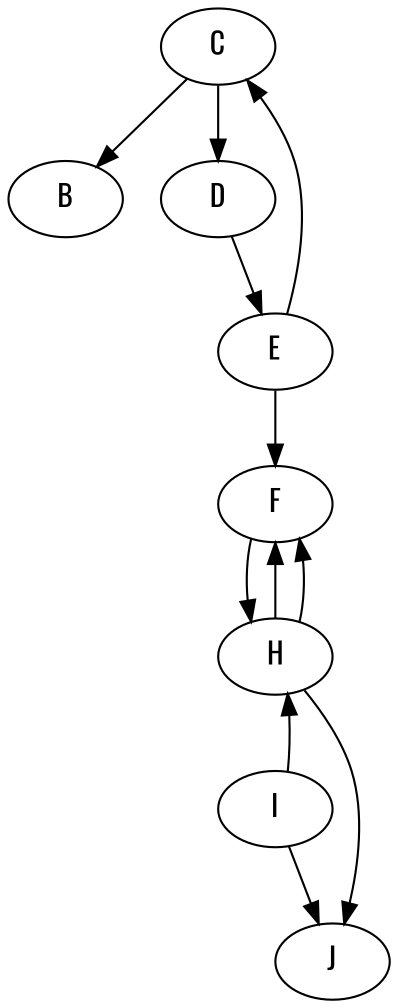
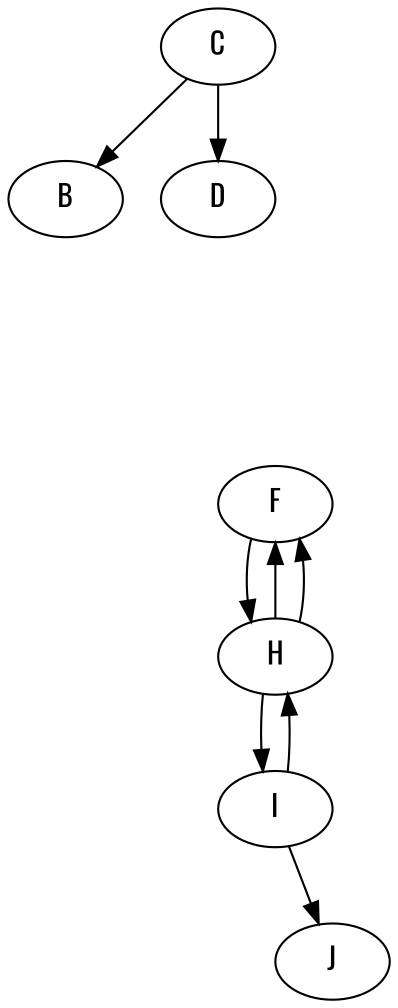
(275, 352) -> none
(356, 790) -> (261, 722)
